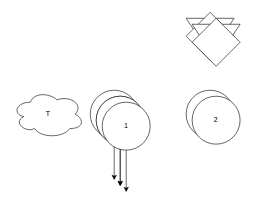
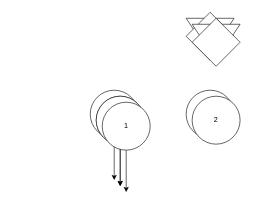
(48, 114) -> none
